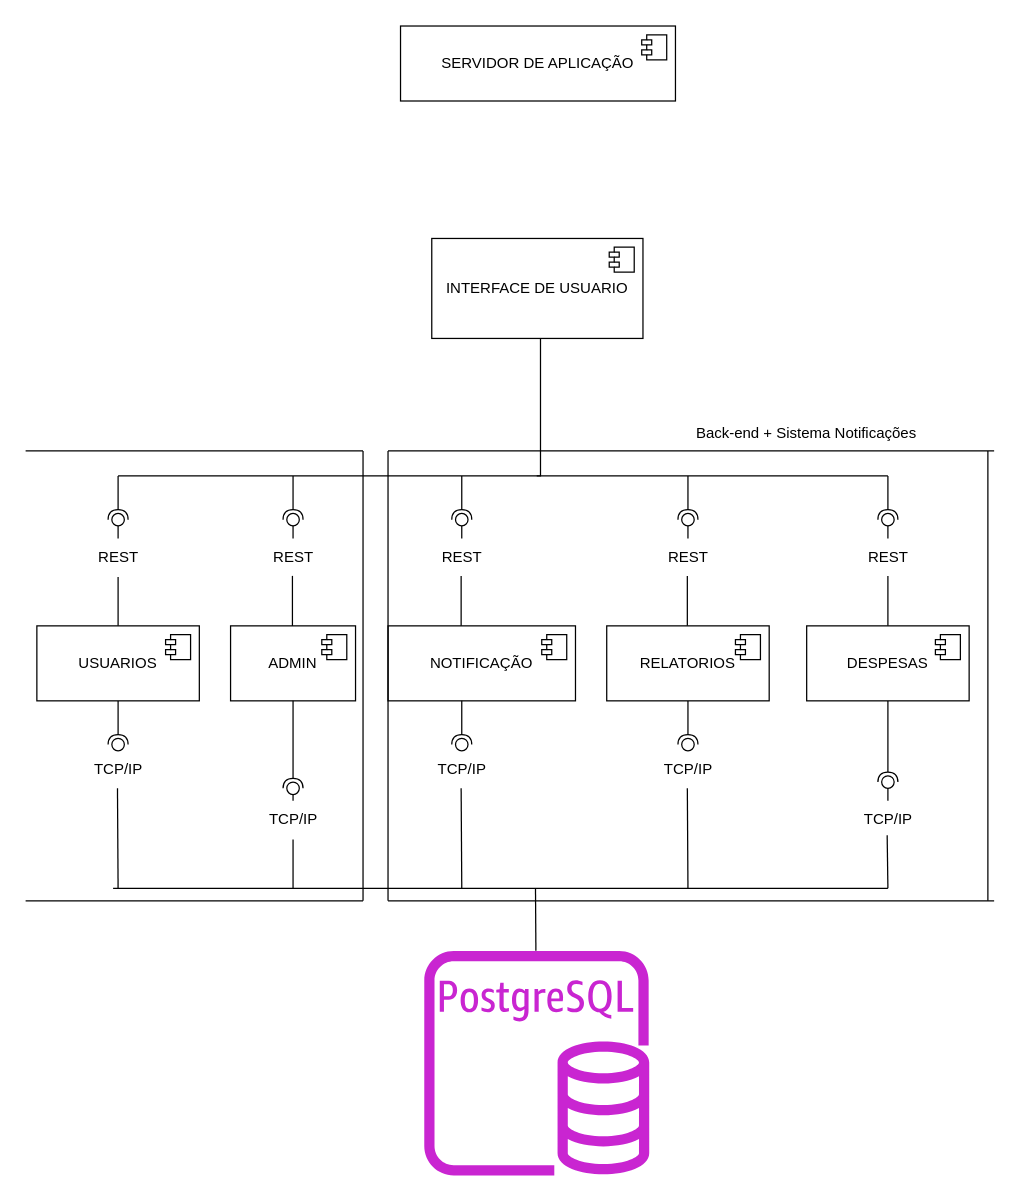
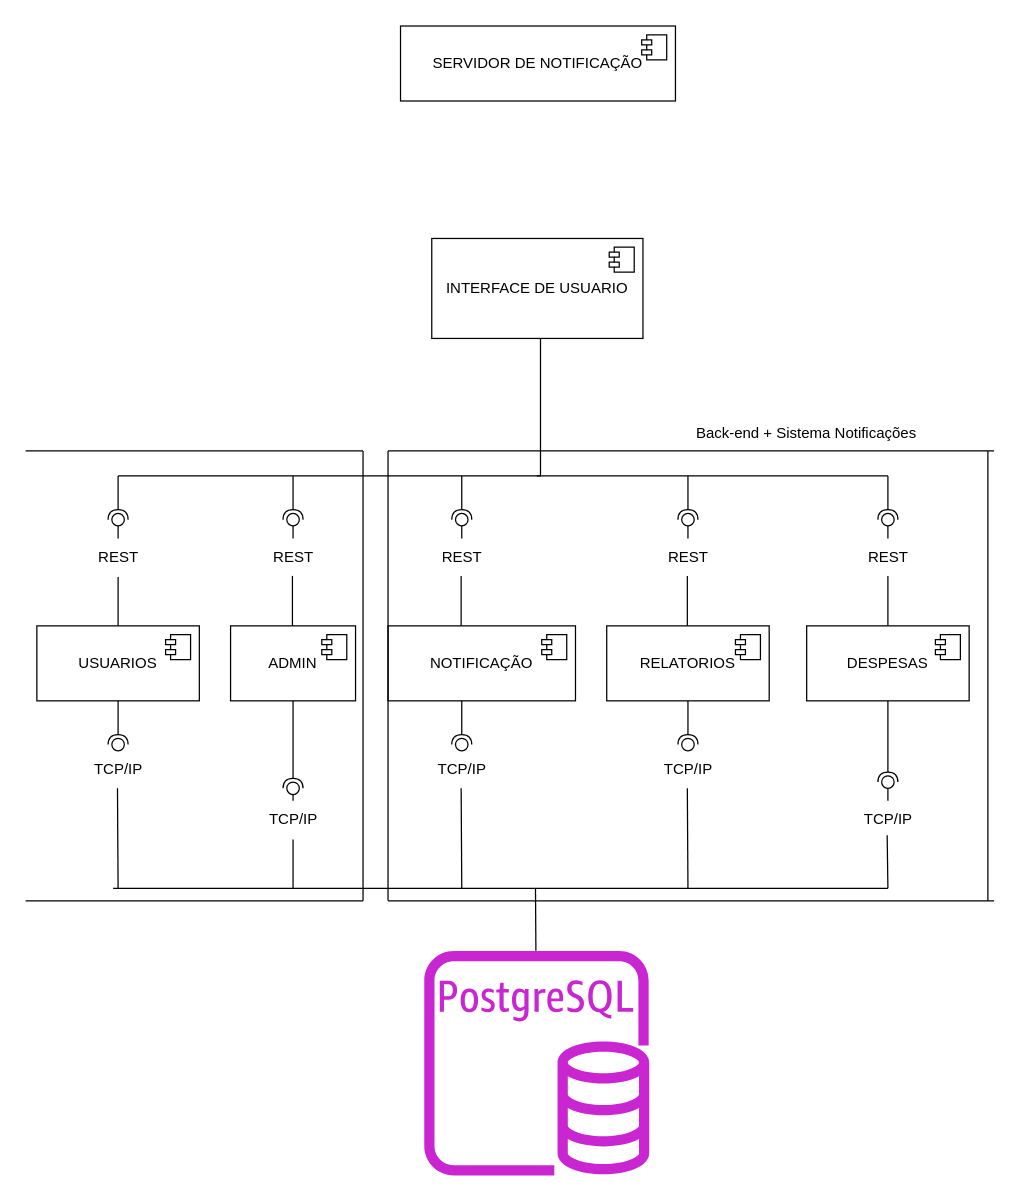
(538, 63) -> (538, 63)
